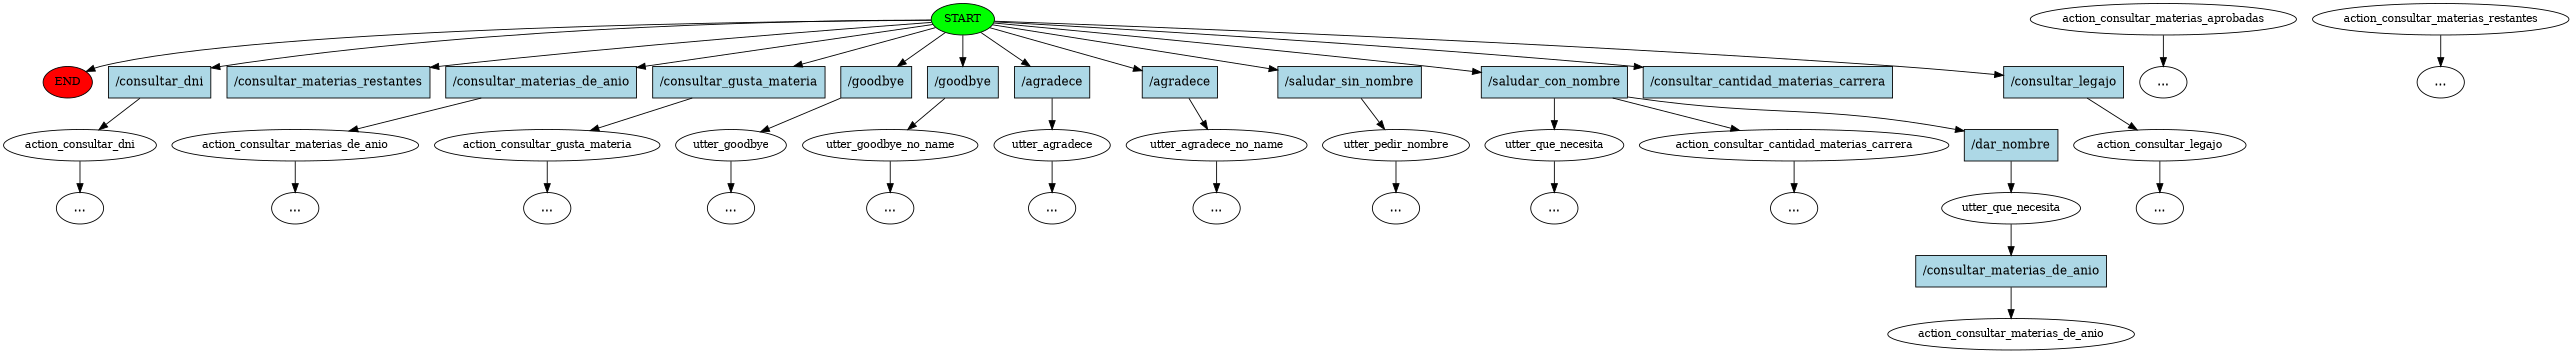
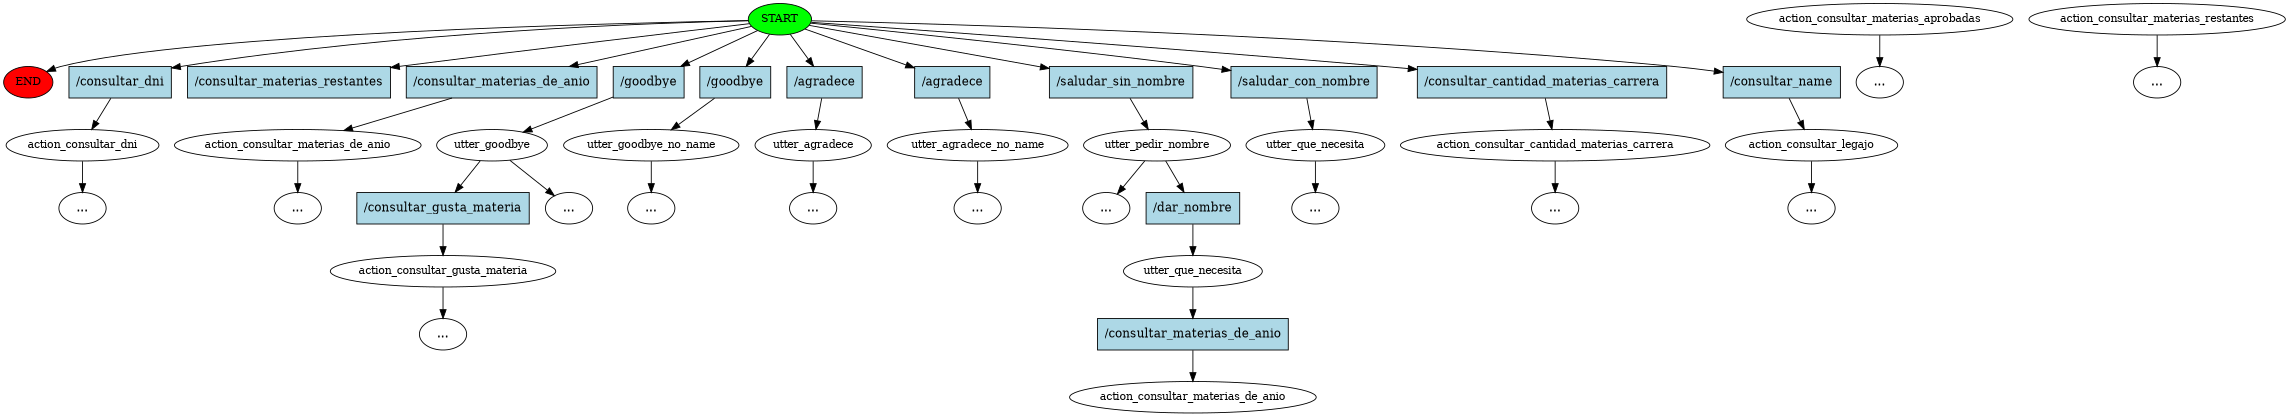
(869, 46) -> (470, 173)
(2064, 82) -> (1782, 82)
(1792, 111) -> (1173, 173)
(1672, 113) -> (1548, 109)
